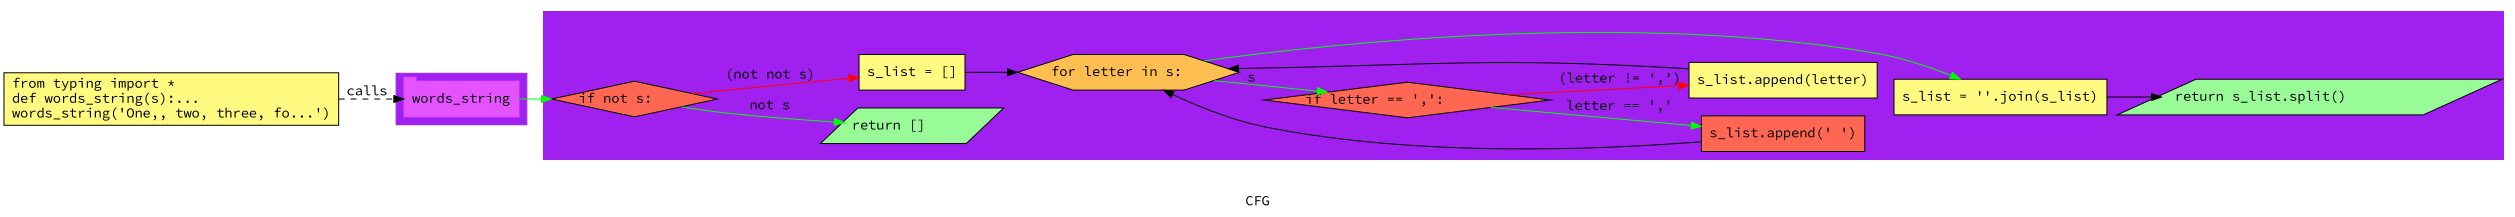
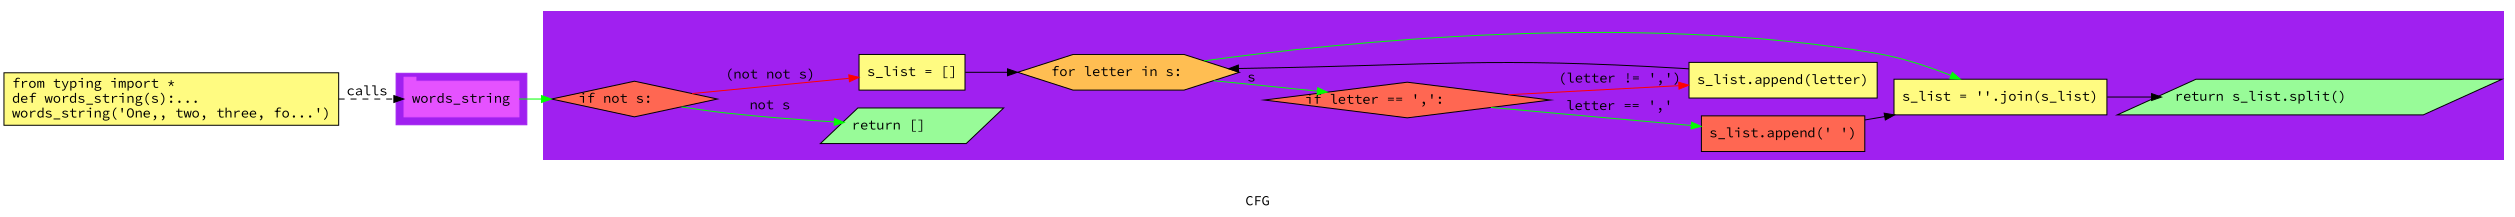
(1434, 147) -> (1875, 118)
